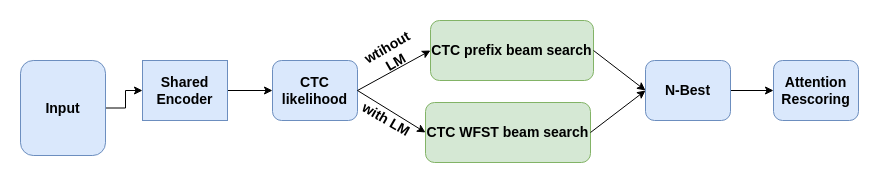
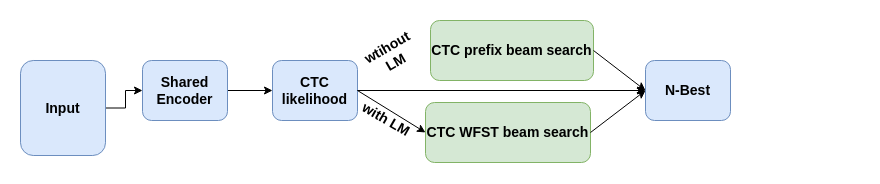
(392, 72) -> (500, 91)
(185, 91) -> (185, 91)
(749, 91) -> none
(816, 91) -> none
